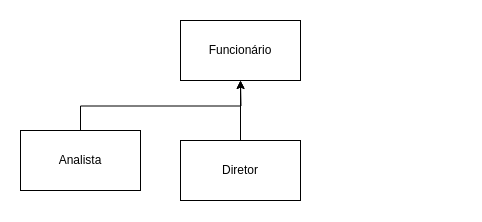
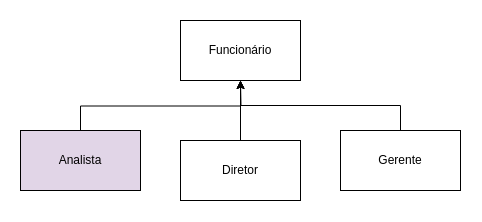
none -> (335, 106)
(81, 161) -> (81, 161)
none -> (401, 161)
